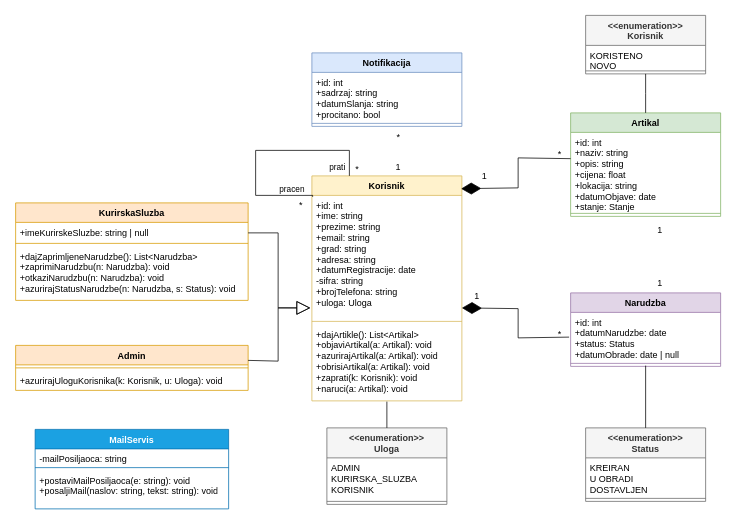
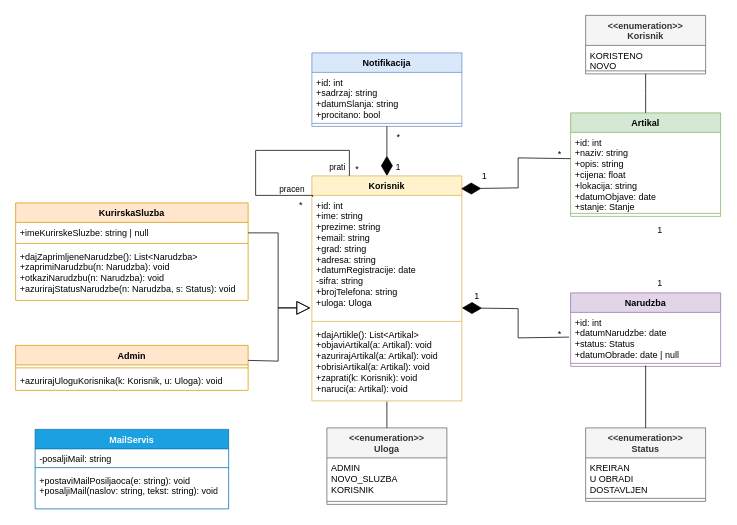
none -> (387, 155)
(89, 460) -> (82, 460)
(369, 479) -> (359, 479)
